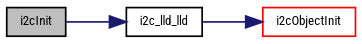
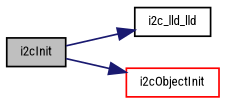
(224, 22) -> (88, 64)
